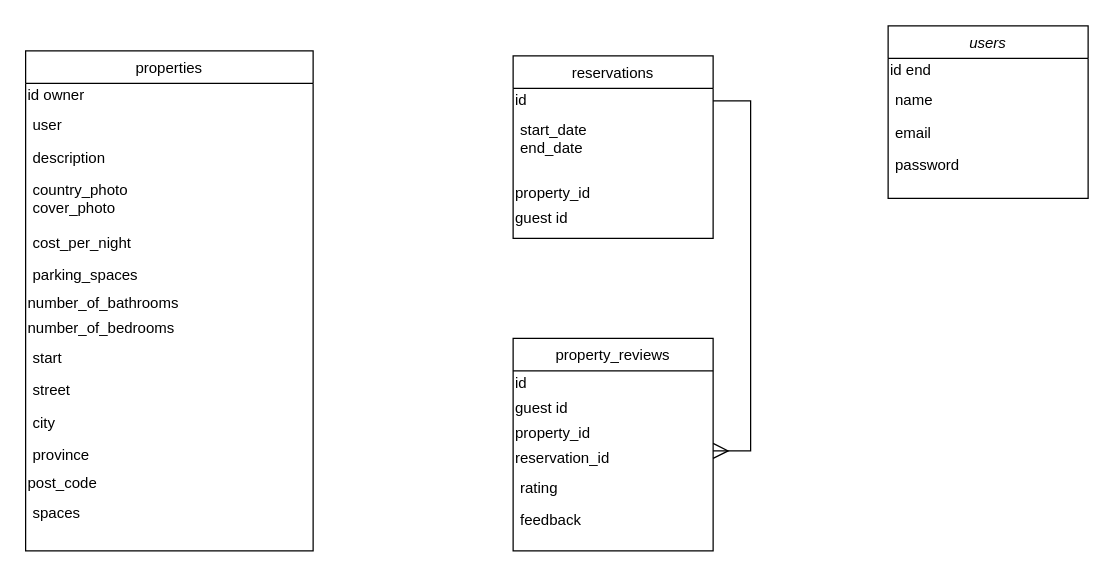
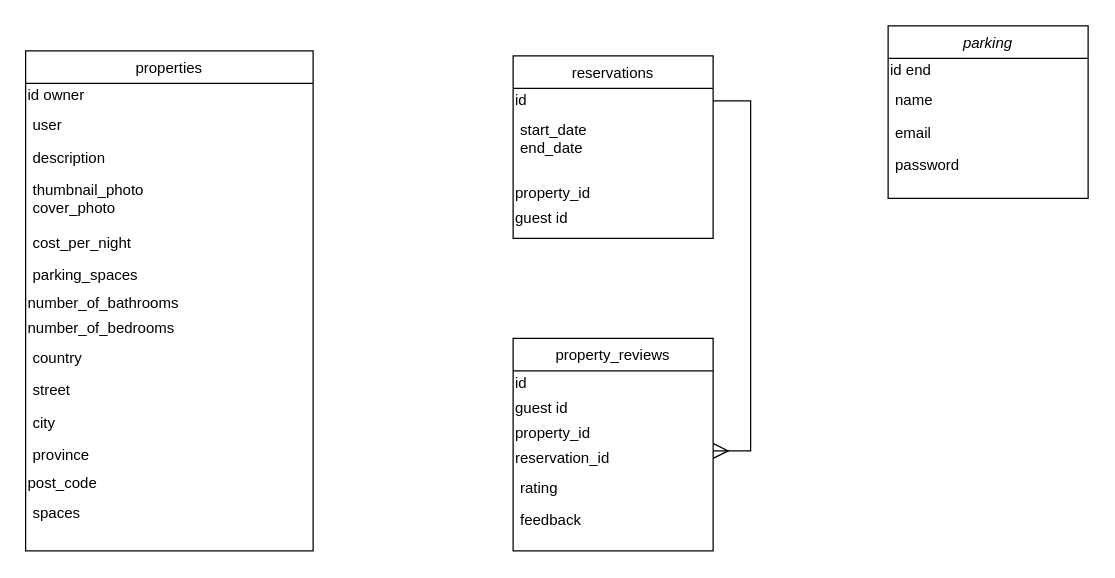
(988, 43) -> (988, 43)
(87, 190) -> (92, 190)
(54, 358) -> (62, 358)
